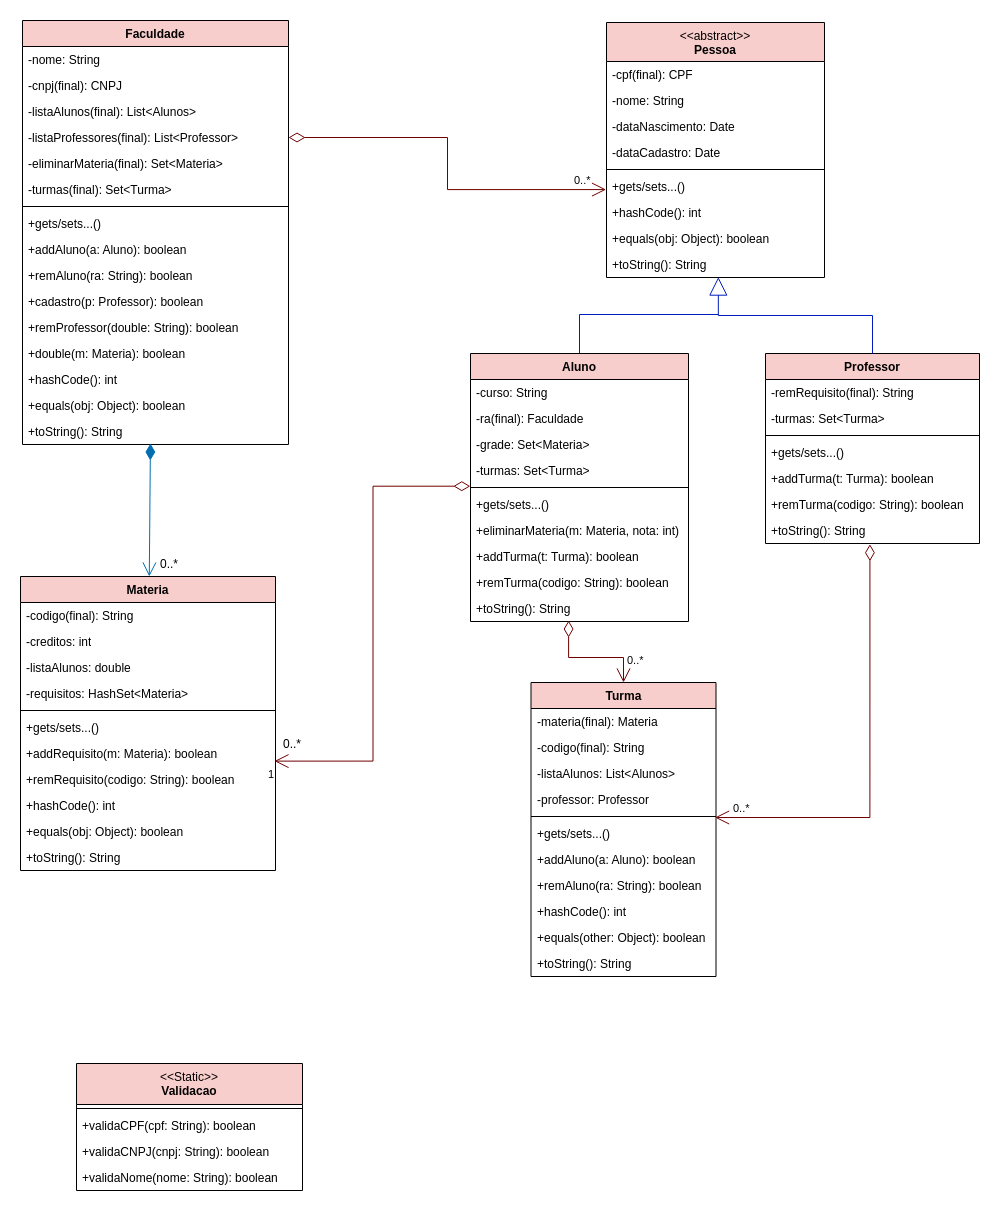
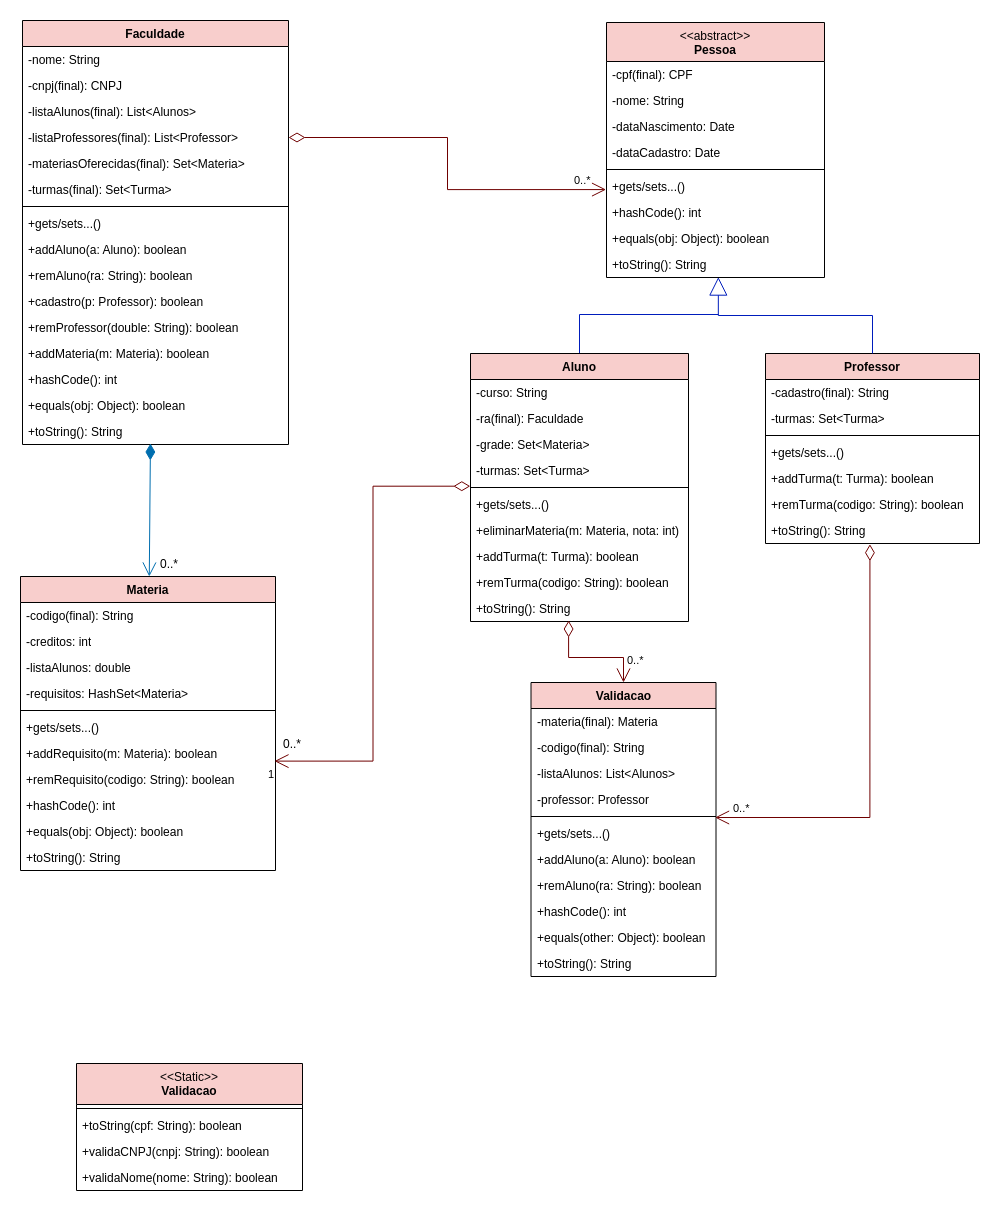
(139, 165) -> (152, 165)
(112, 355) -> (125, 355)
(855, 394) -> (844, 394)
(624, 697) -> (624, 697)
(178, 1127) -> (176, 1127)
